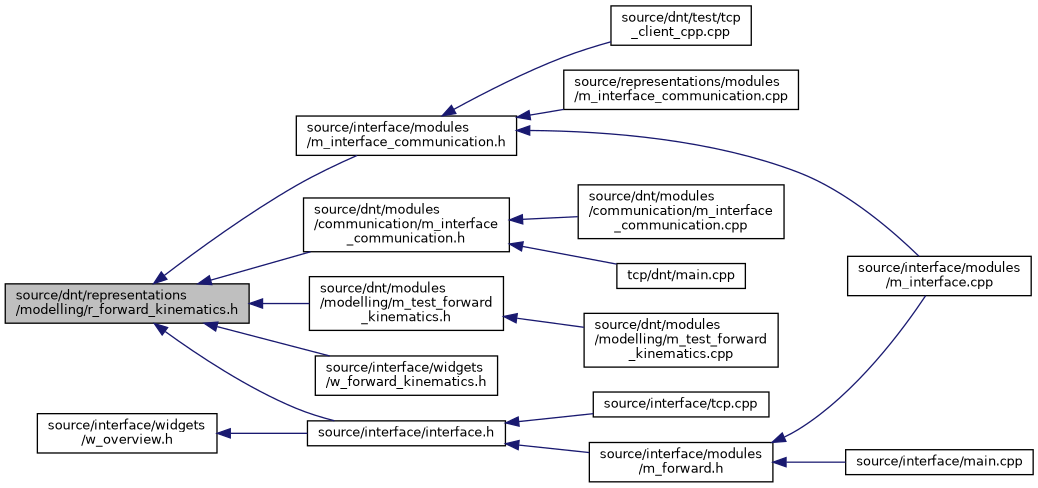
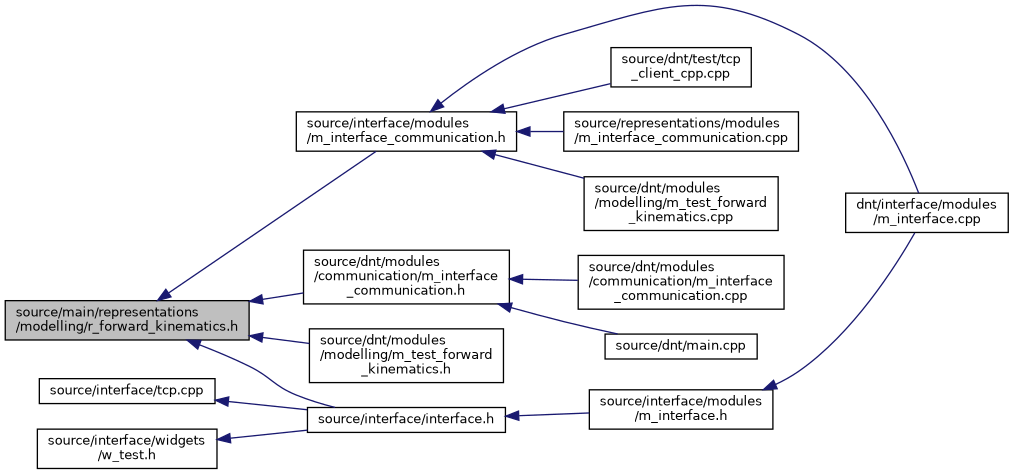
(681, 276) -> (681, 347)
(939, 276) -> (927, 213)
(127, 304) -> (127, 320)
(551, 323) -> (539, 166)
(406, 376) -> none
(556, 418) -> (268, 406)
(127, 433) -> (127, 449)
(681, 462) -> (681, 409)
(939, 462) -> none
